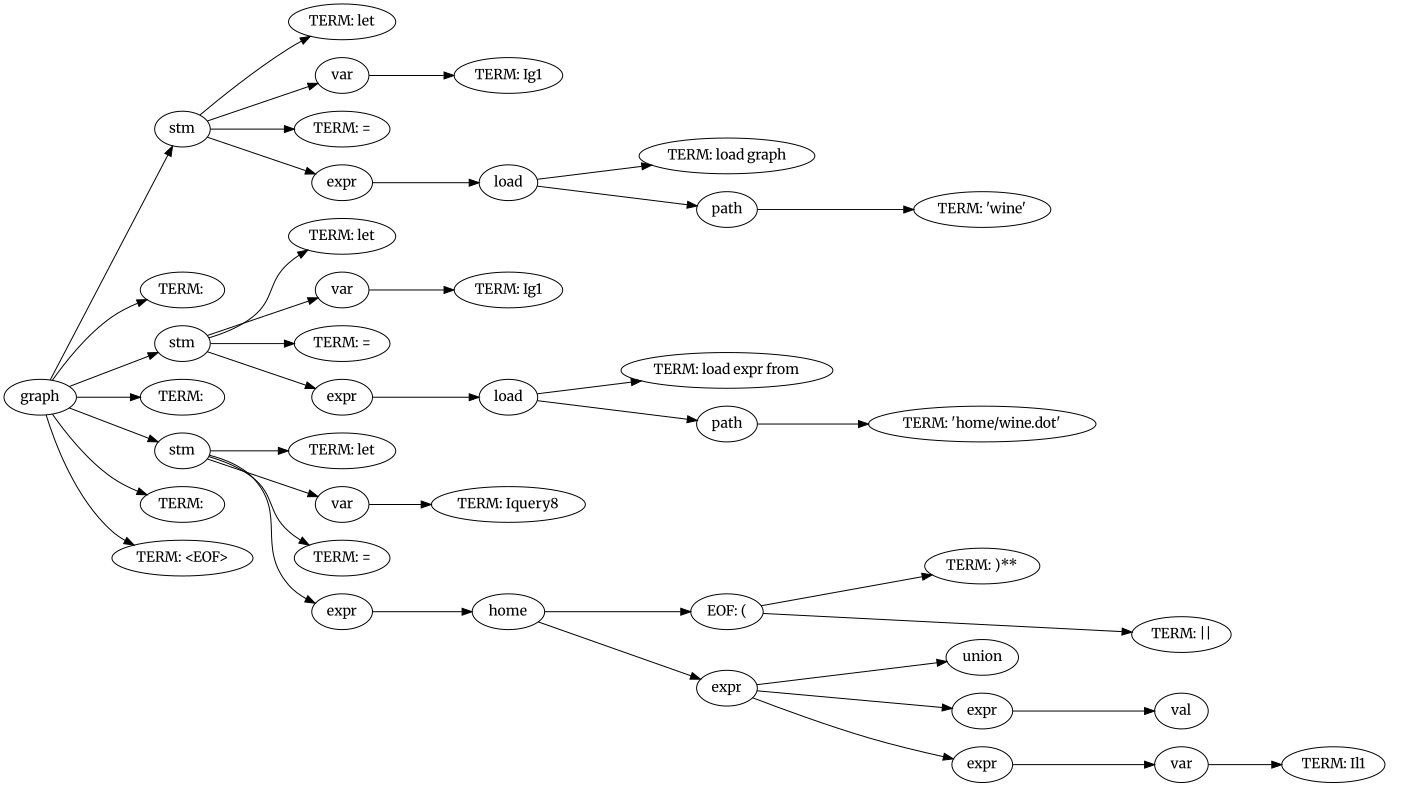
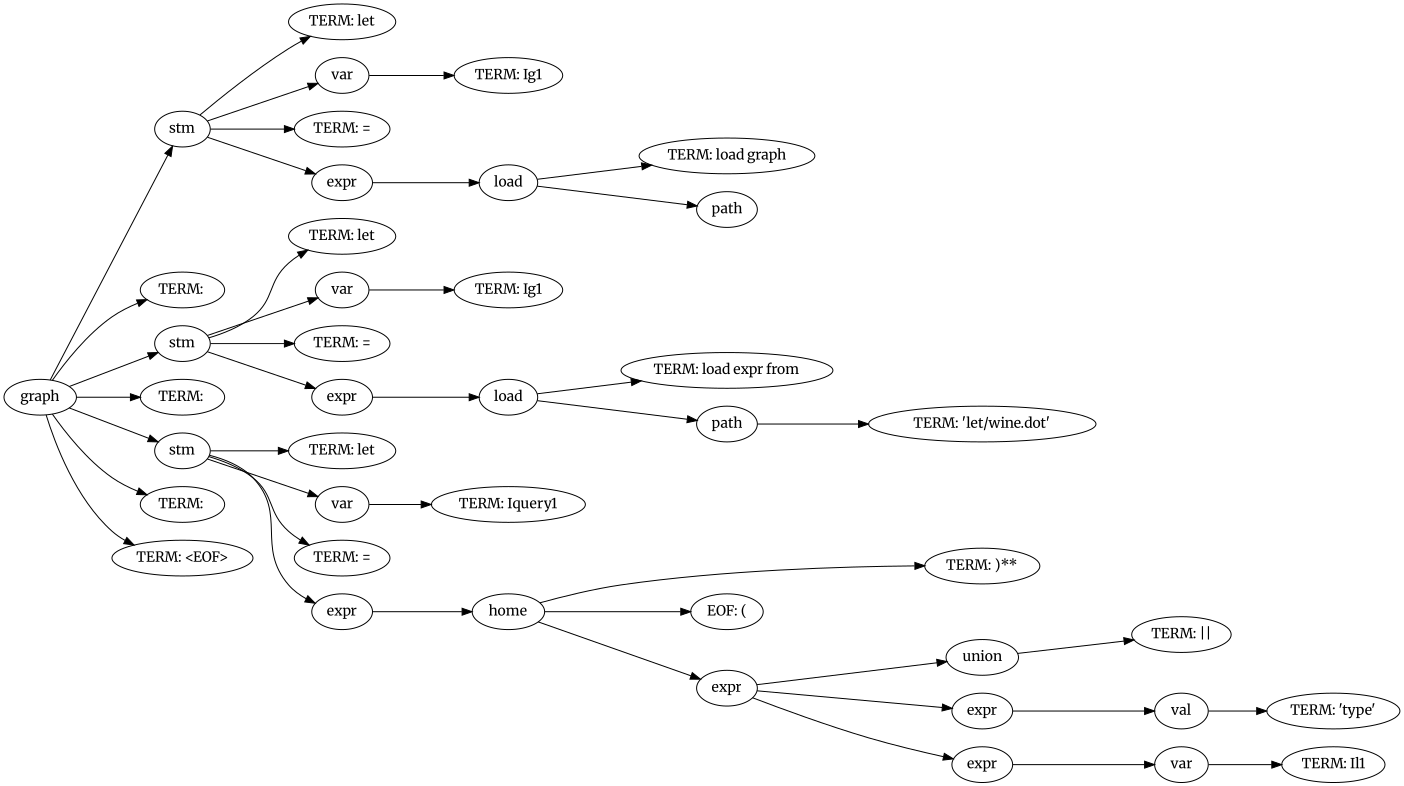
(982, 210) -> none
(982, 424) -> (982, 424)
(508, 504) -> (508, 504)
(842, 591) -> (726, 574)
(943, 623) -> (1071, 647)
none -> (1333, 711)
